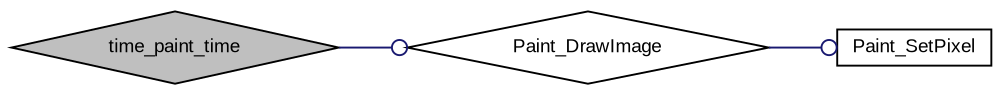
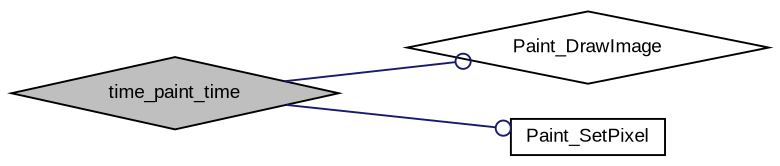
(795, 48) -> (391, 116)
